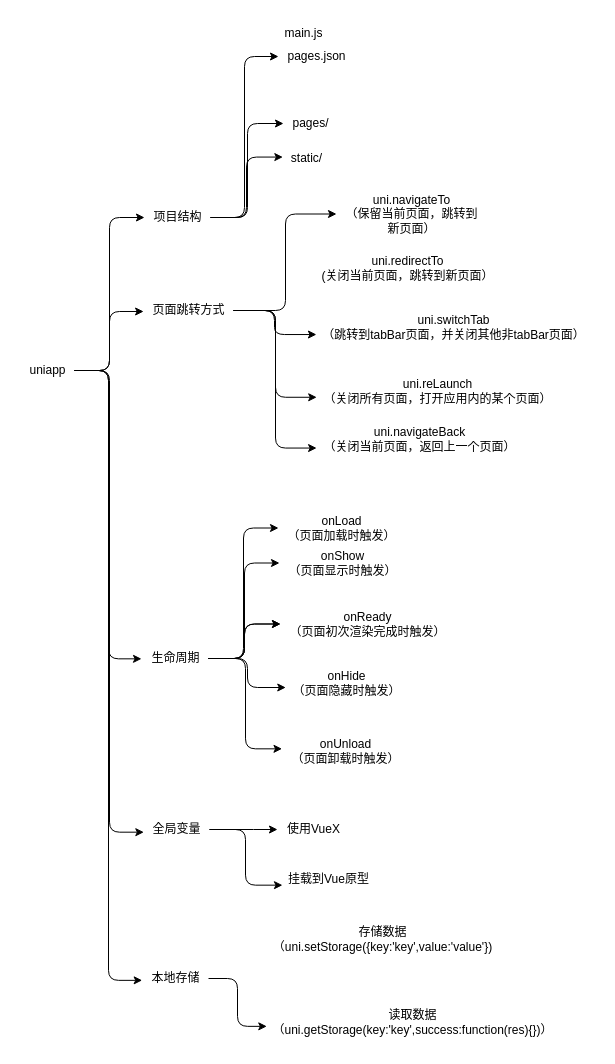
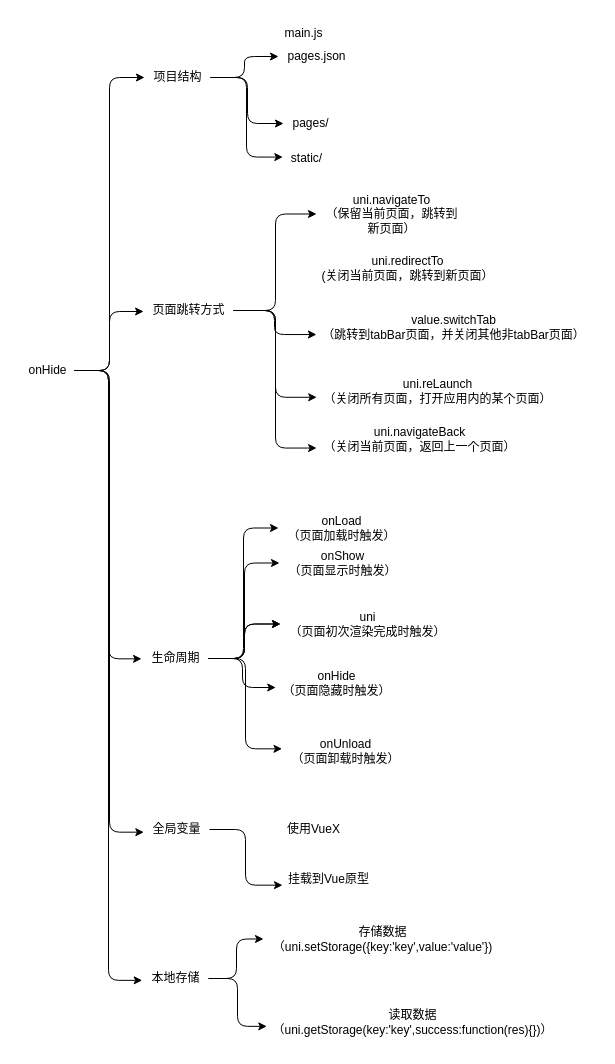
(412, 214) -> (392, 214)
(178, 218) -> (178, 78)
(454, 328) -> (454, 328)
(48, 371) -> (48, 371)
(368, 625) -> (368, 625)
(347, 683) -> (337, 683)
(257, 830) -> none
none -> (237, 952)
